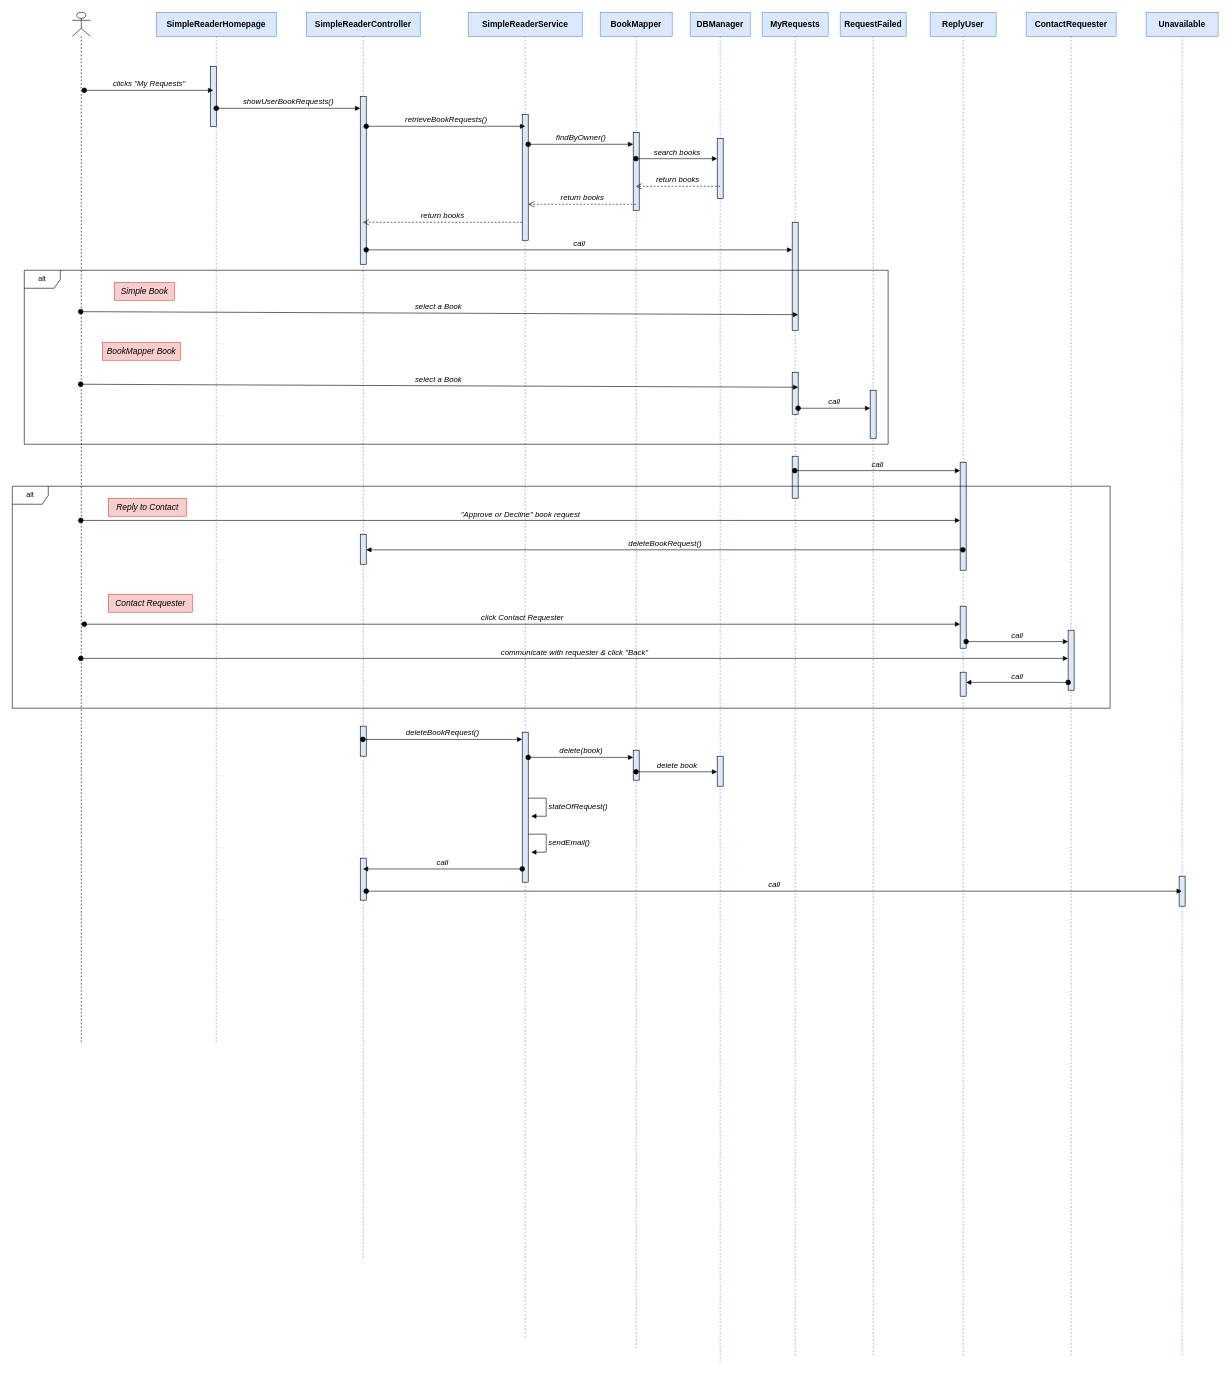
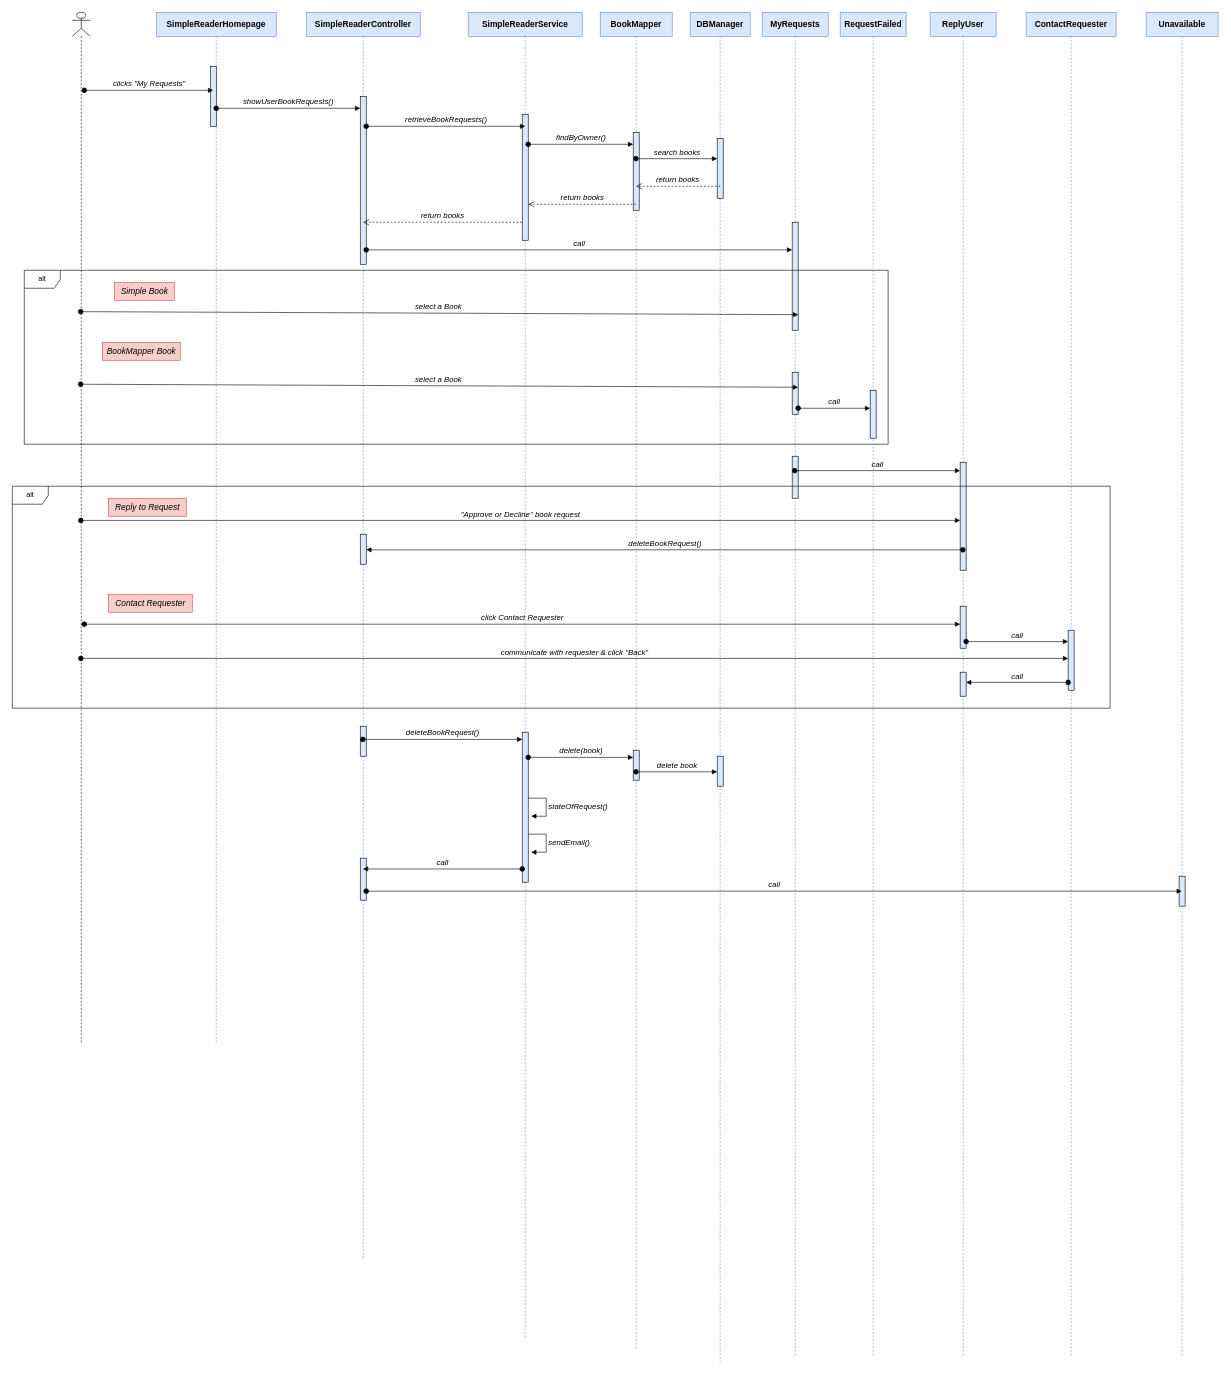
(148, 507) -> (148, 507)
